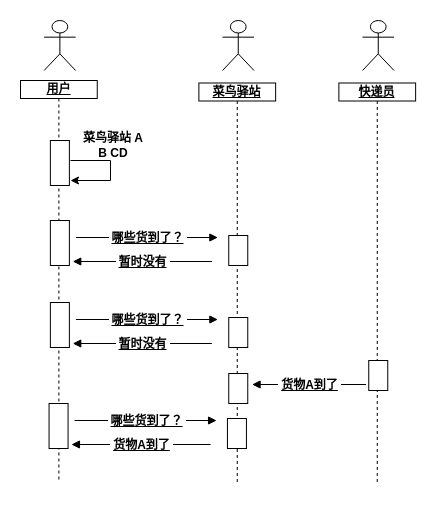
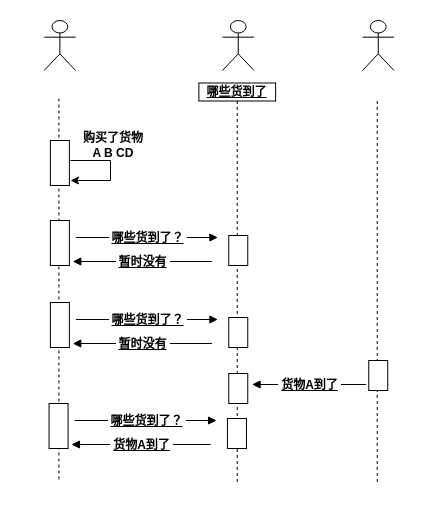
(59, 90) -> none
(377, 92) -> none
(237, 93) -> (237, 93)
(114, 146) -> (114, 146)
